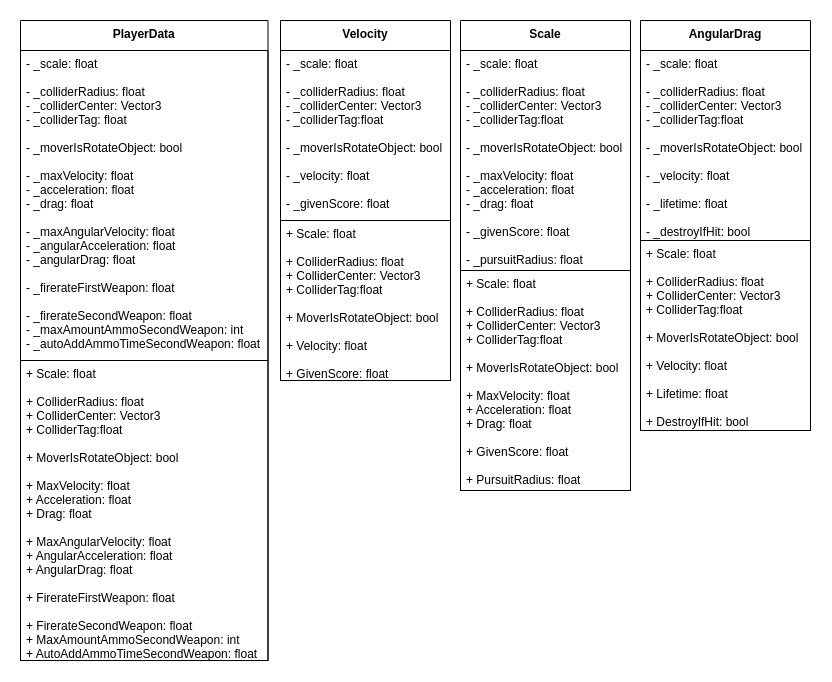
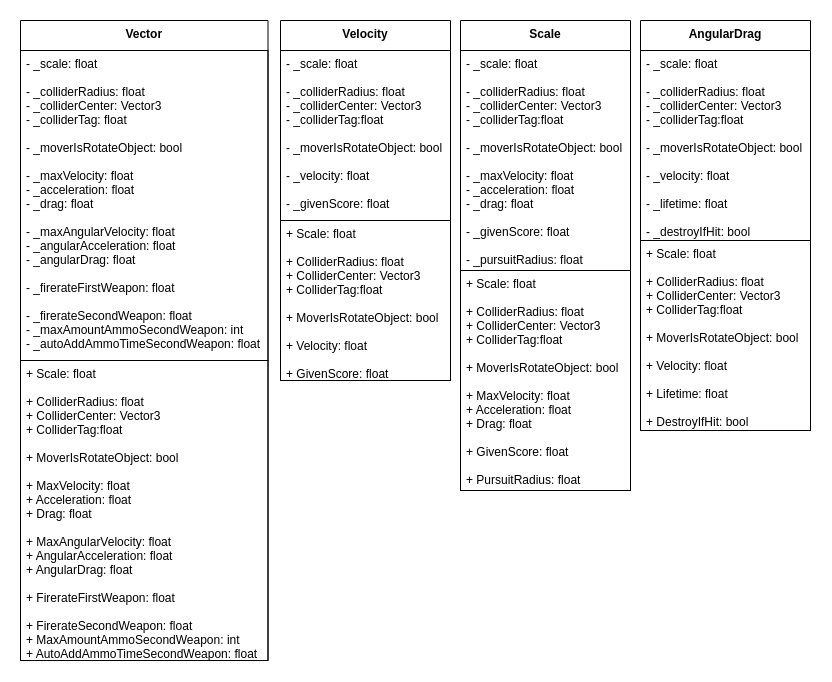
(144, 34) -> (144, 34)
